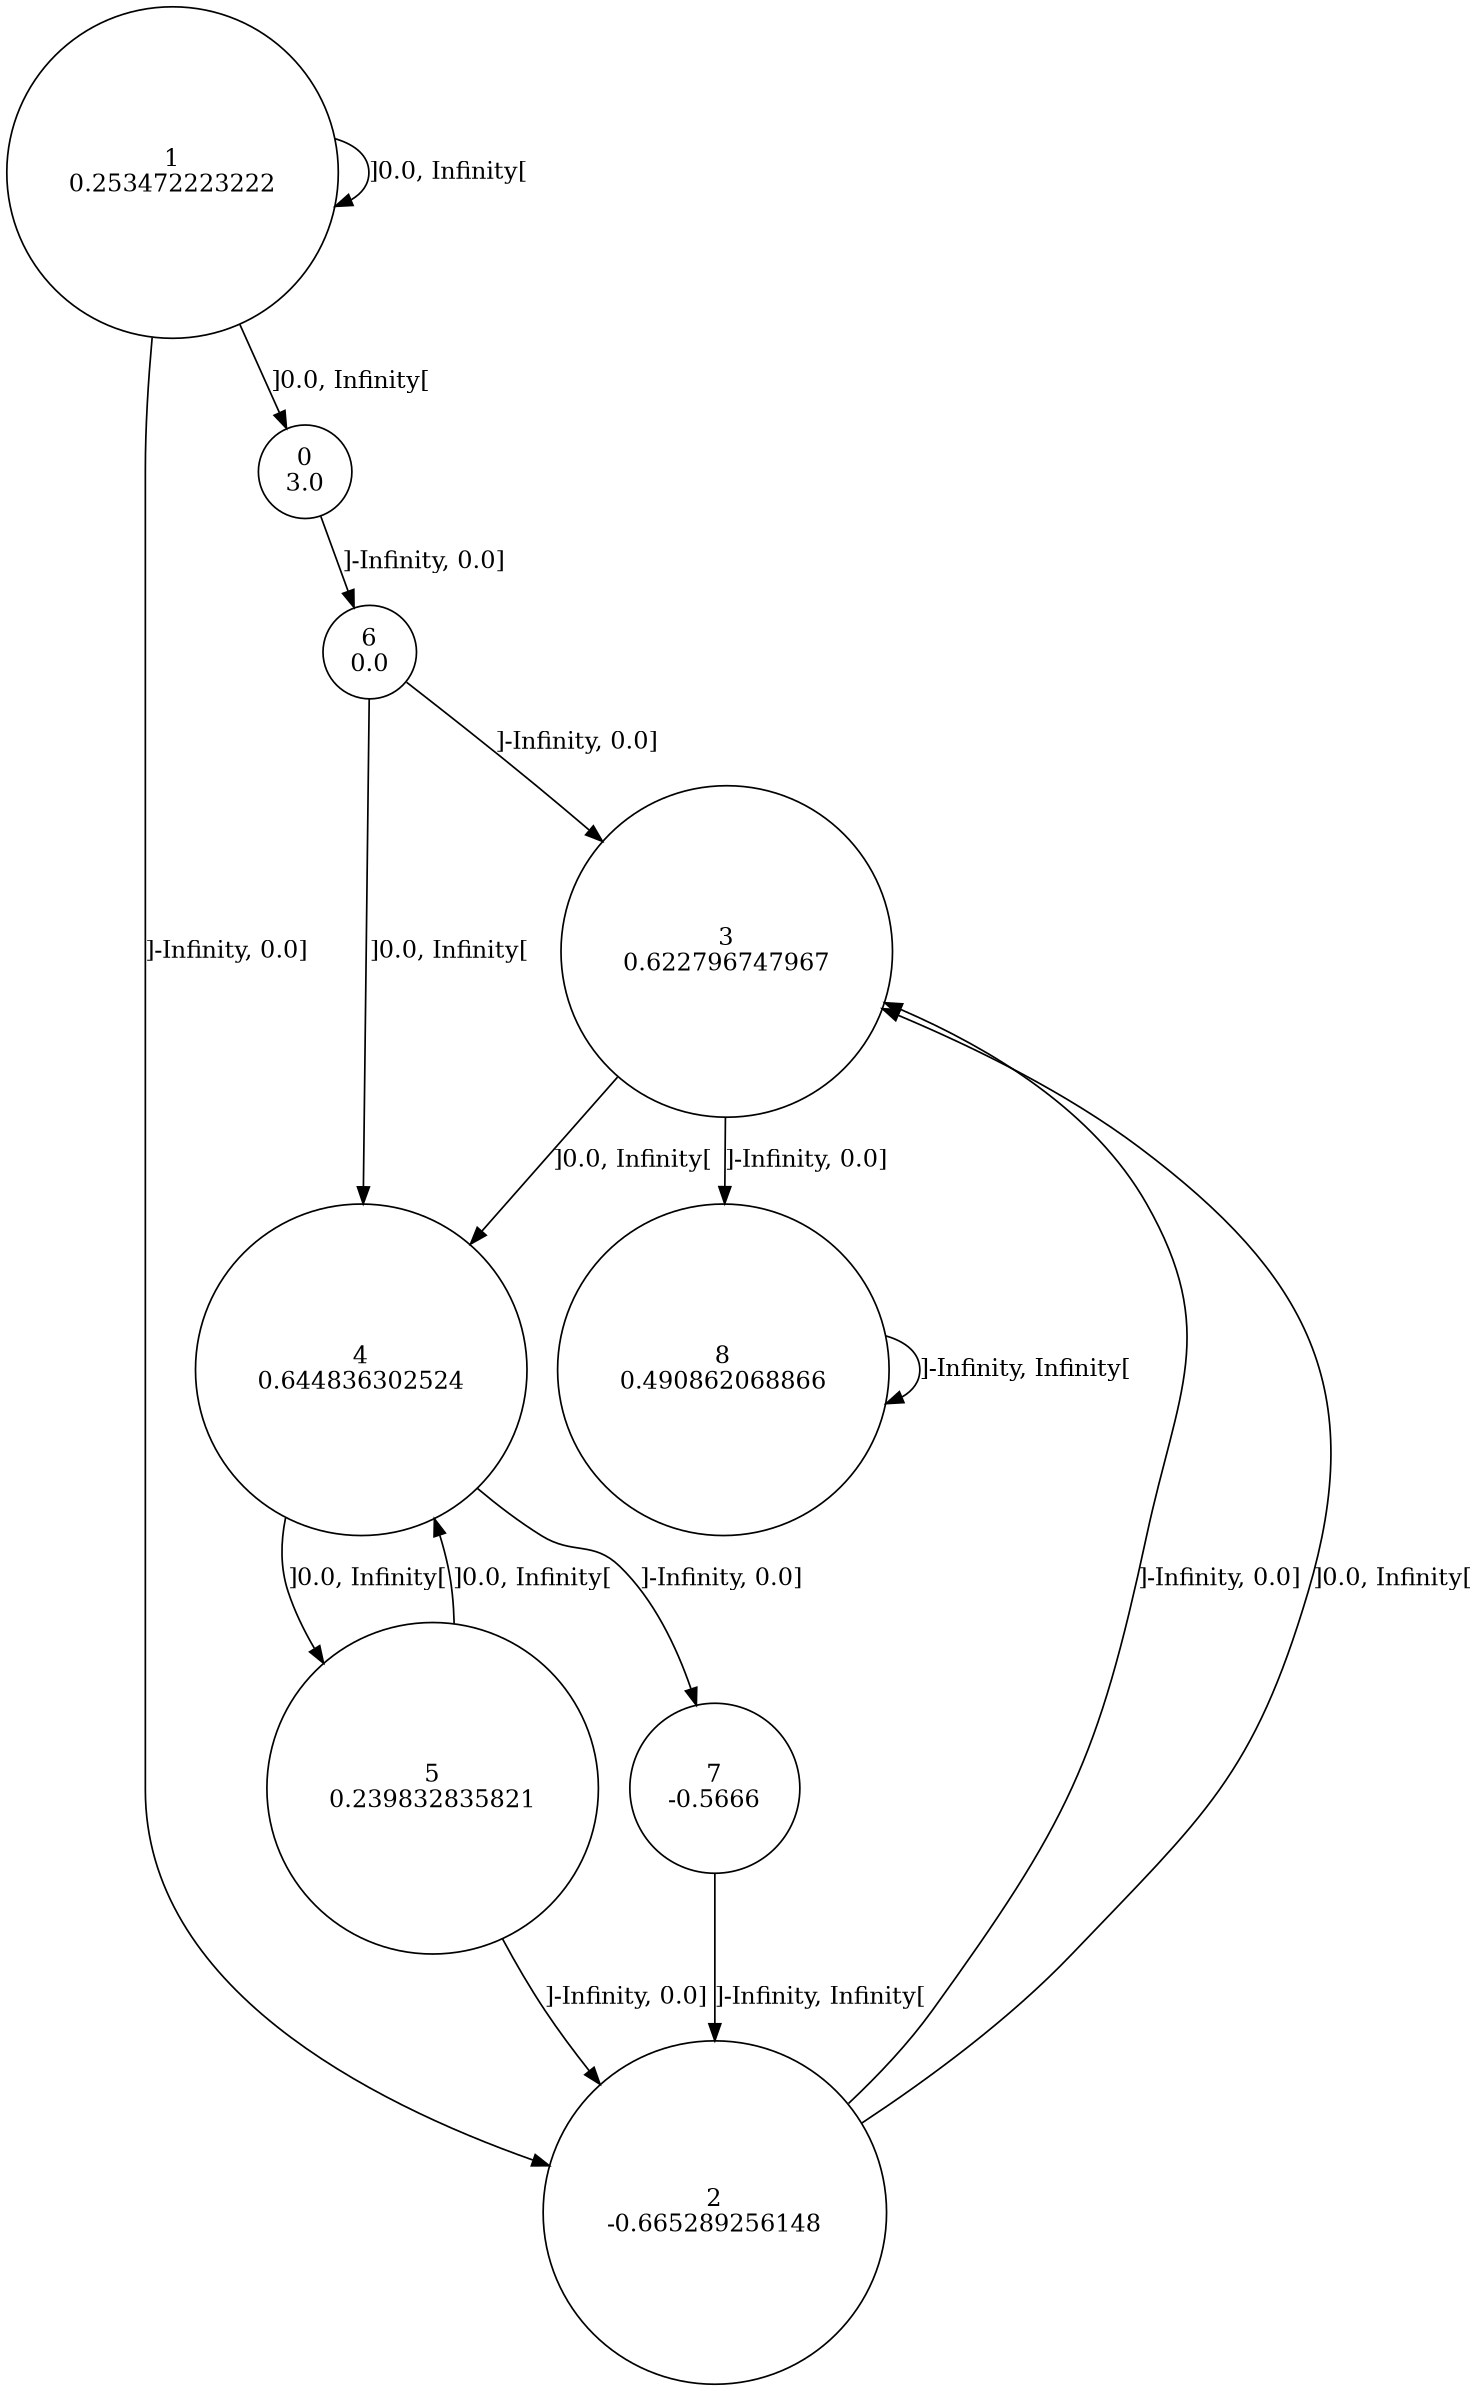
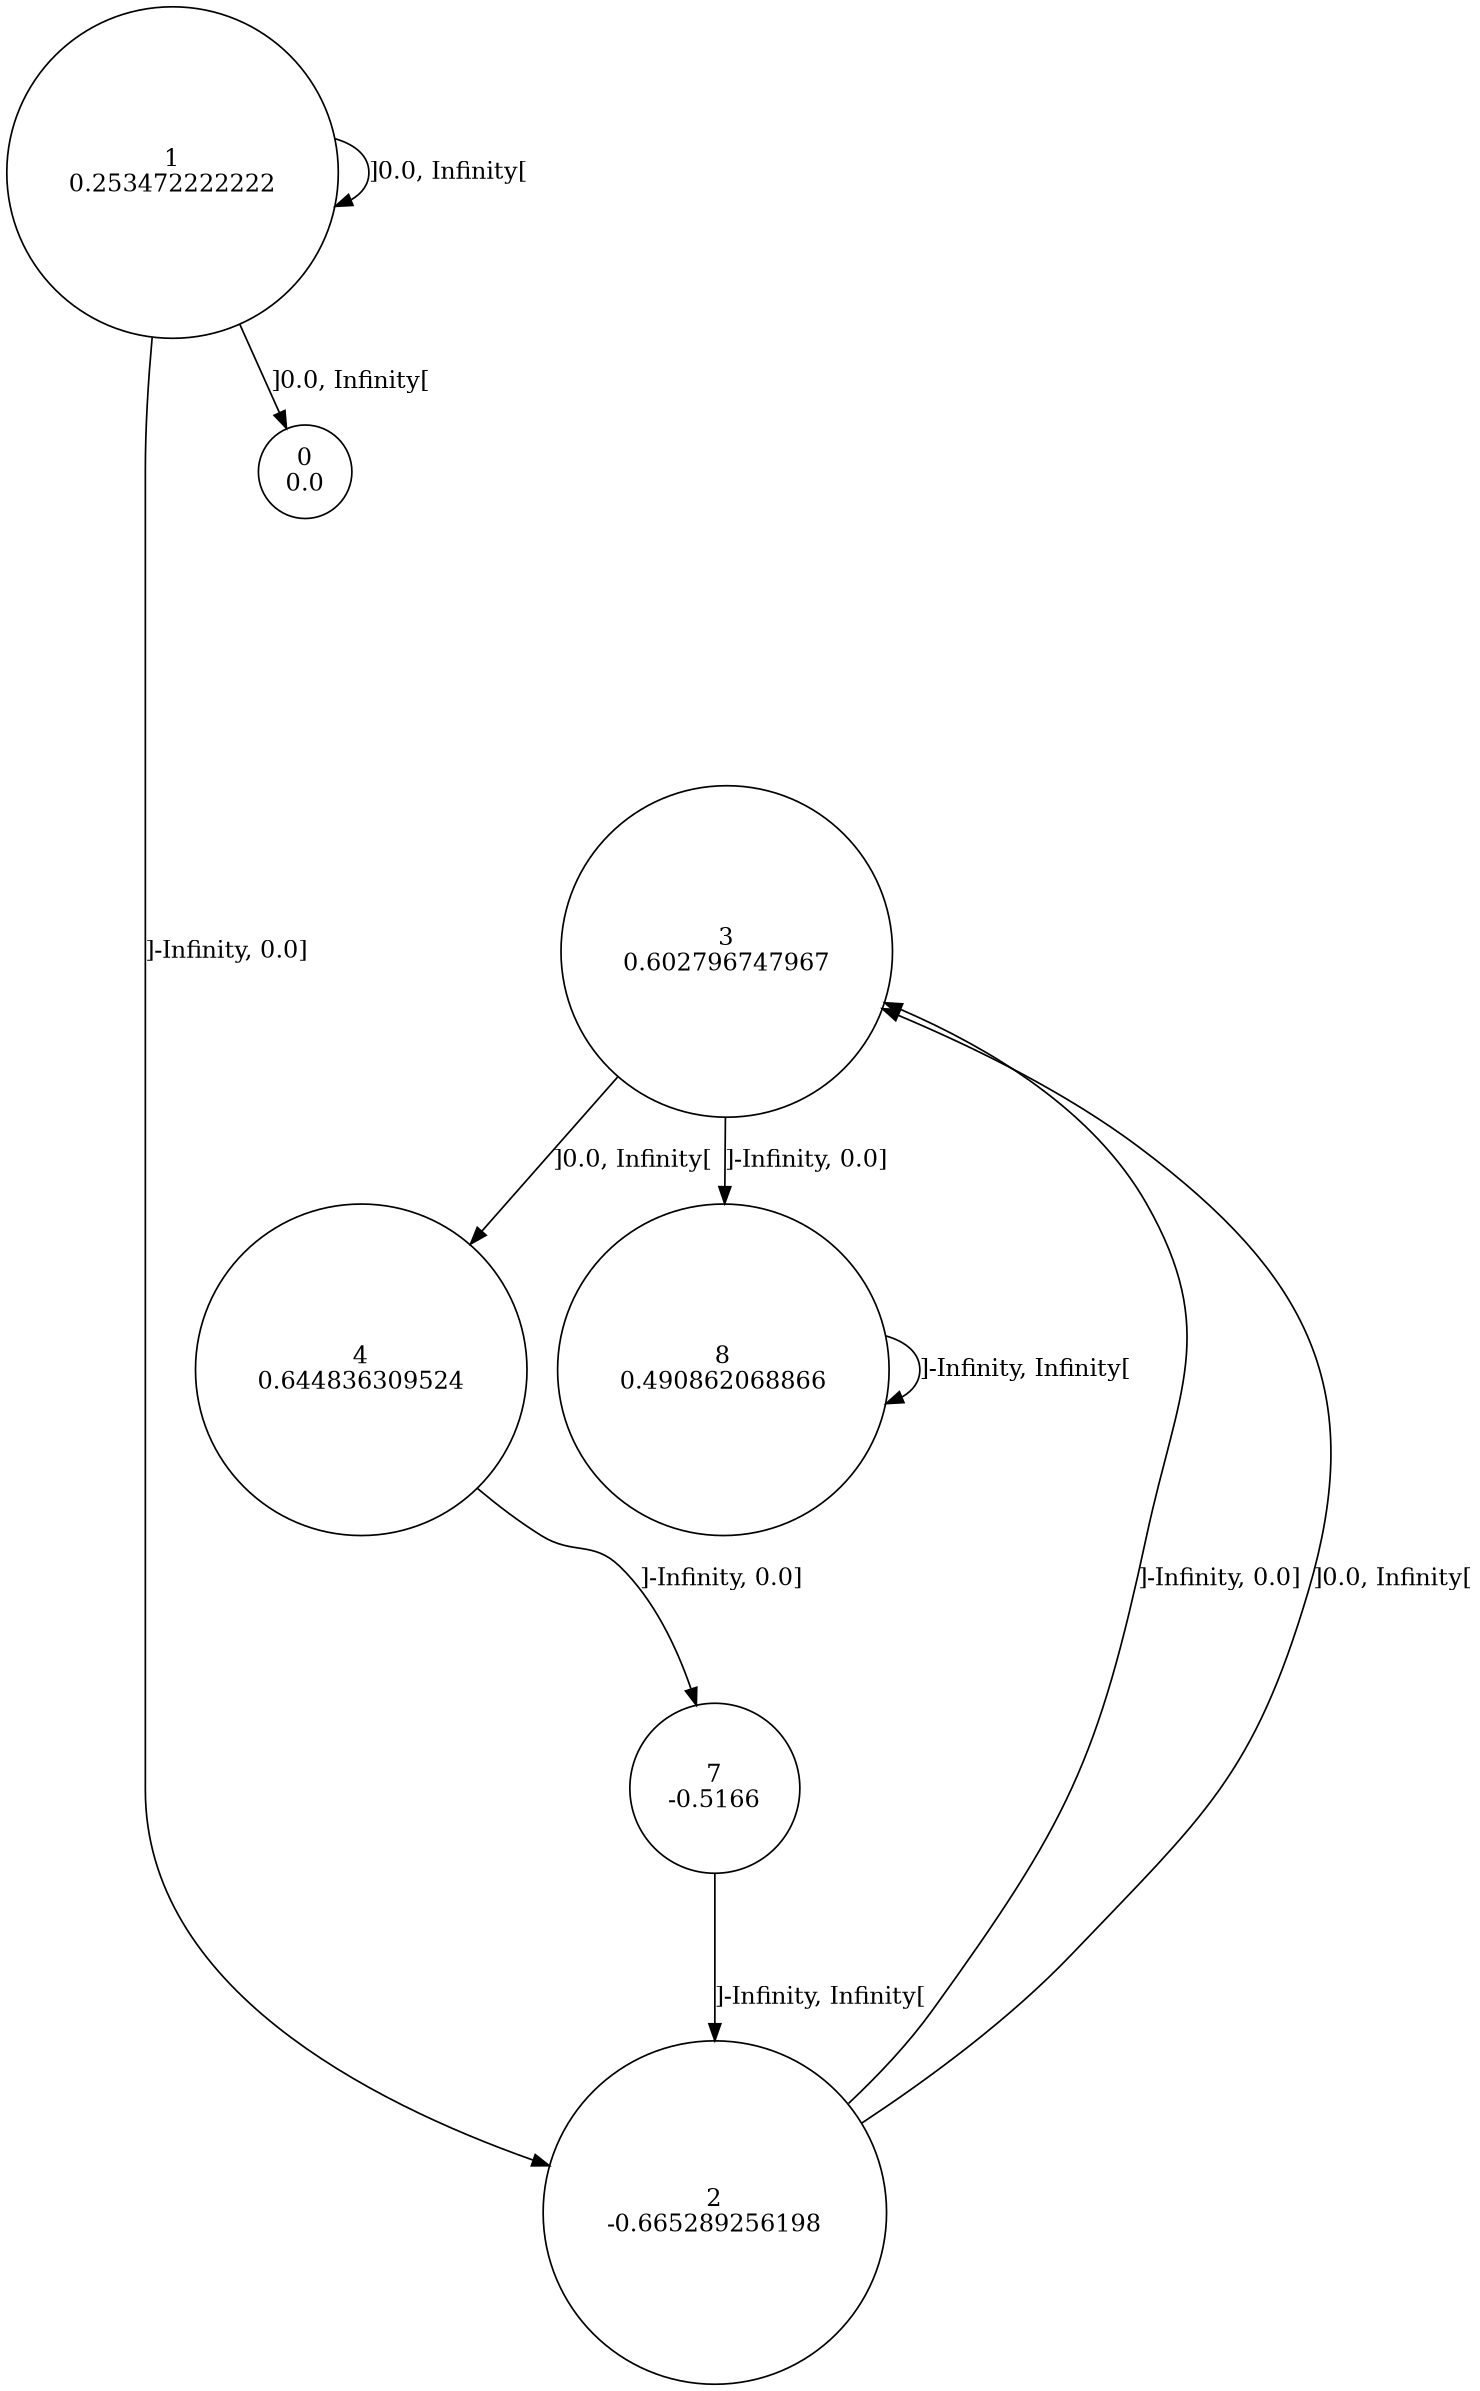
(173, 173) -> (173, 173)
(305, 472) -> (305, 472)
(370, 652) -> none
(727, 951) -> (727, 951)
(361, 1370) -> (361, 1370)
(433, 1788) -> none
(715, 1788) -> (715, 1788)
(715, 2213) -> (715, 2213)
